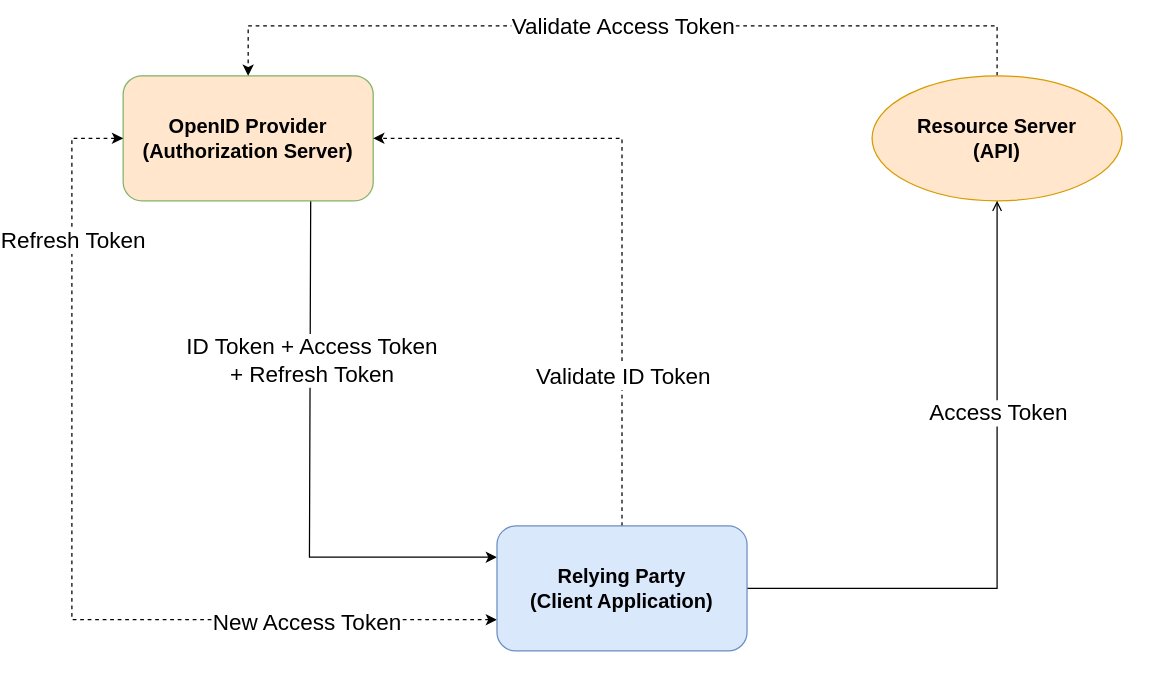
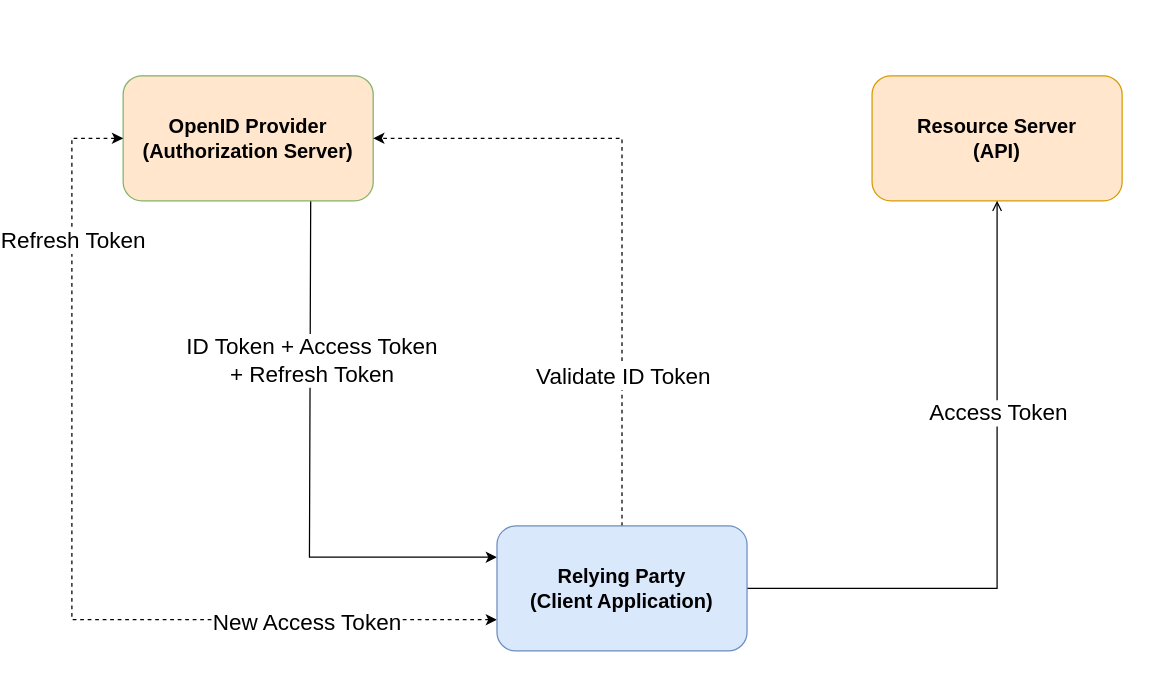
(437, 26) -> none
(997, 138) -> (997, 138)
